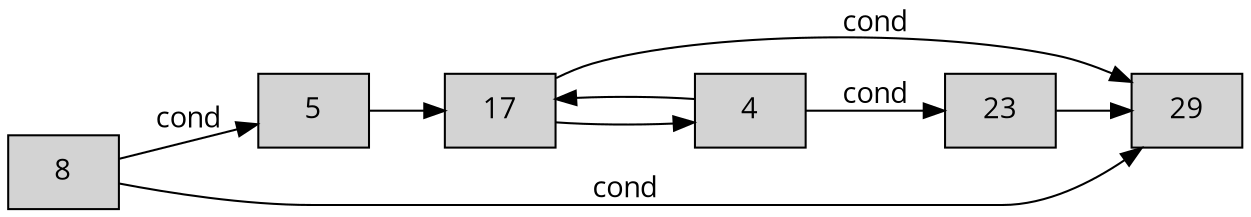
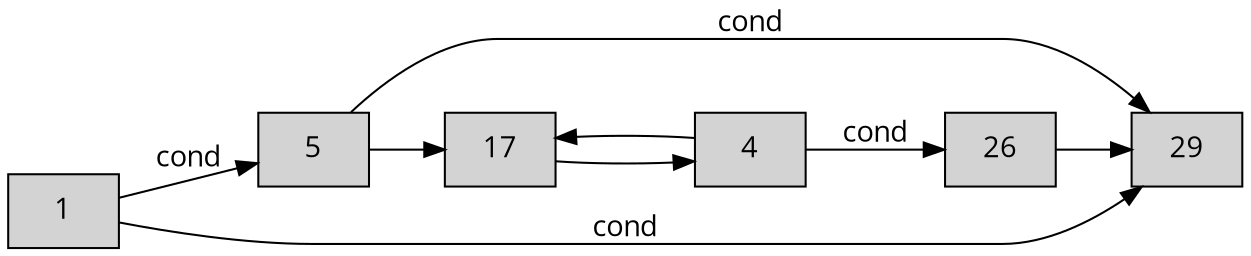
(834, 38) -> (740, 39)
(1000, 111) -> (1000, 150)
(64, 172) -> (64, 211)
